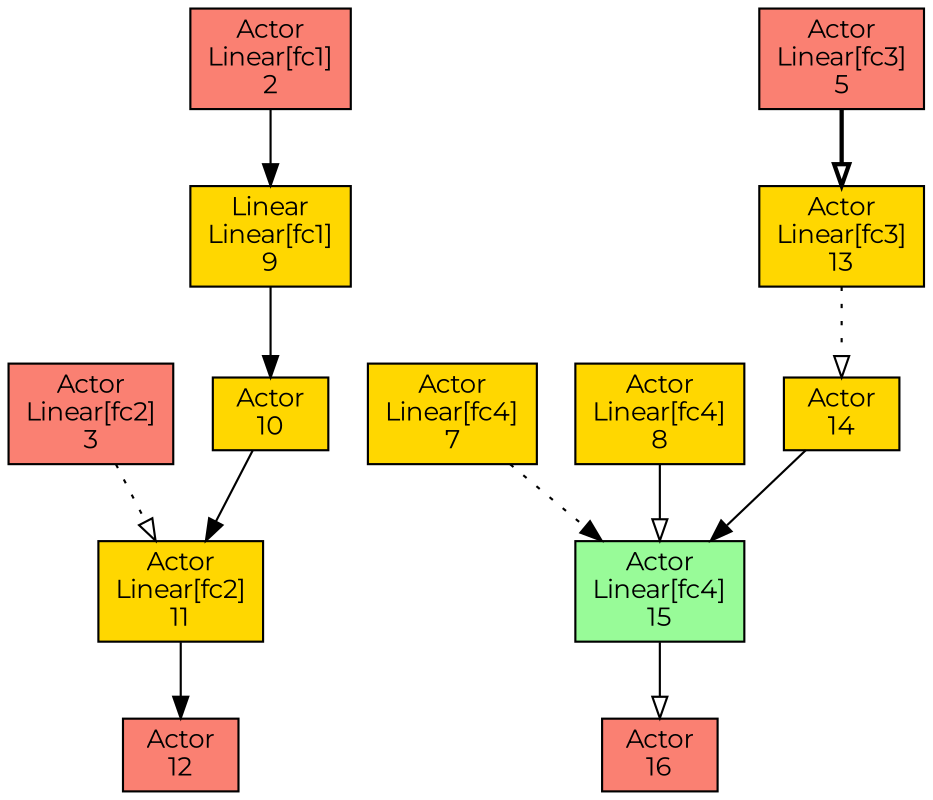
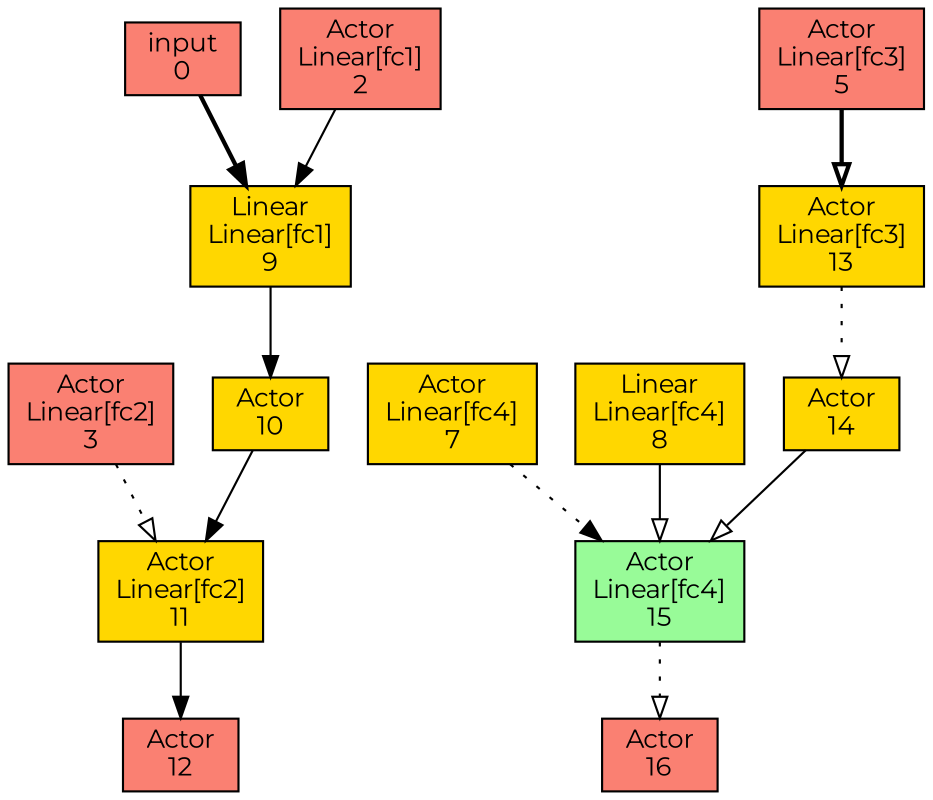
none -> (183, 59)
(660, 414) -> (660, 414)
(766, 488) -> (766, 488)
(660, 669) -> (660, 669)
